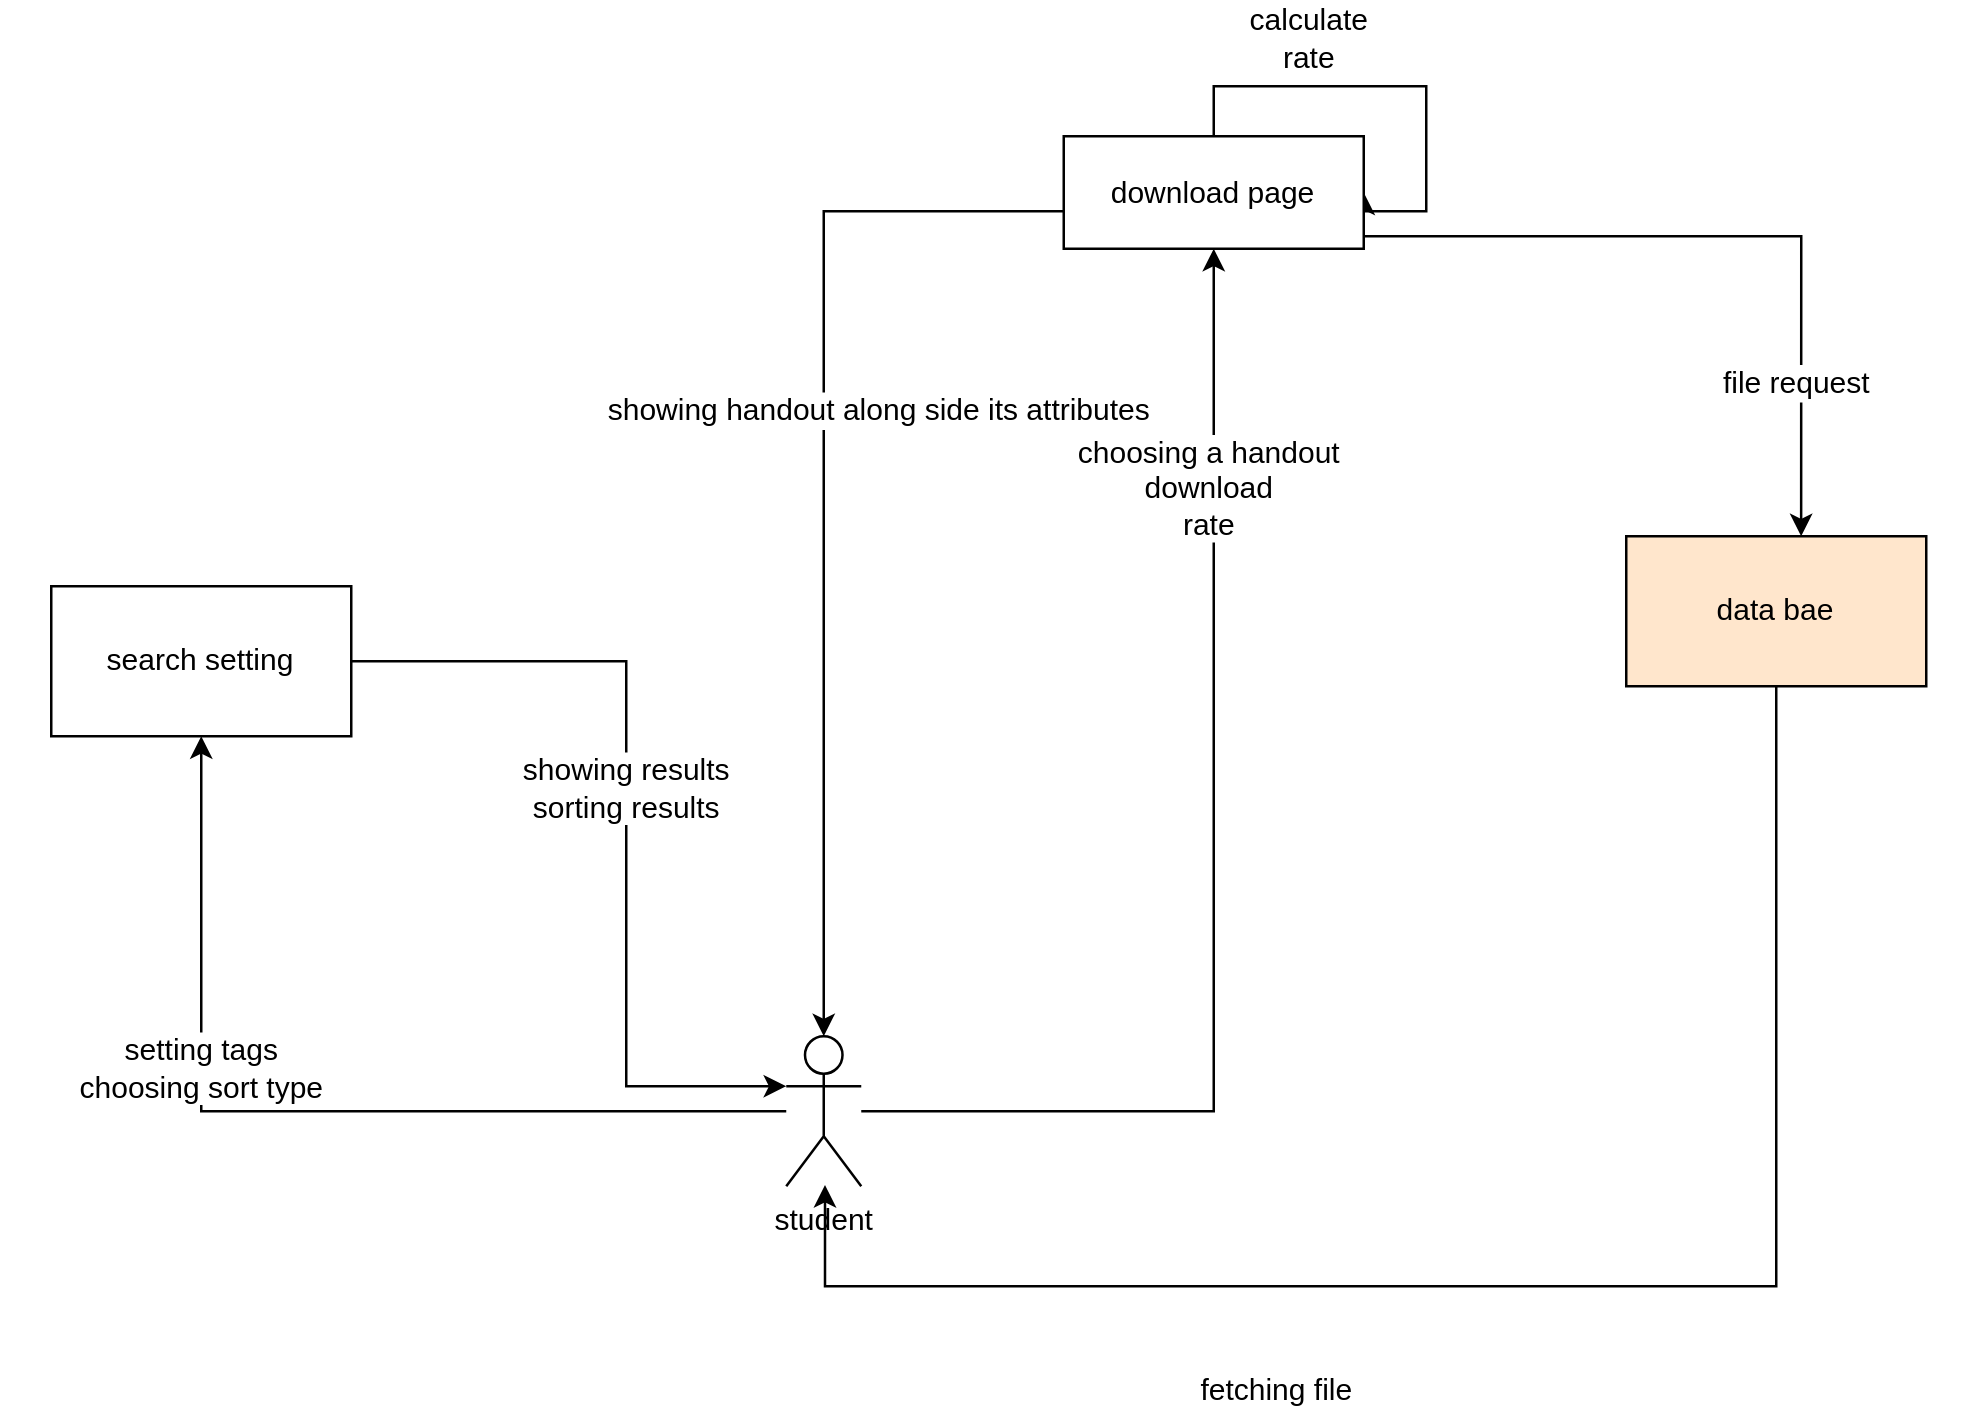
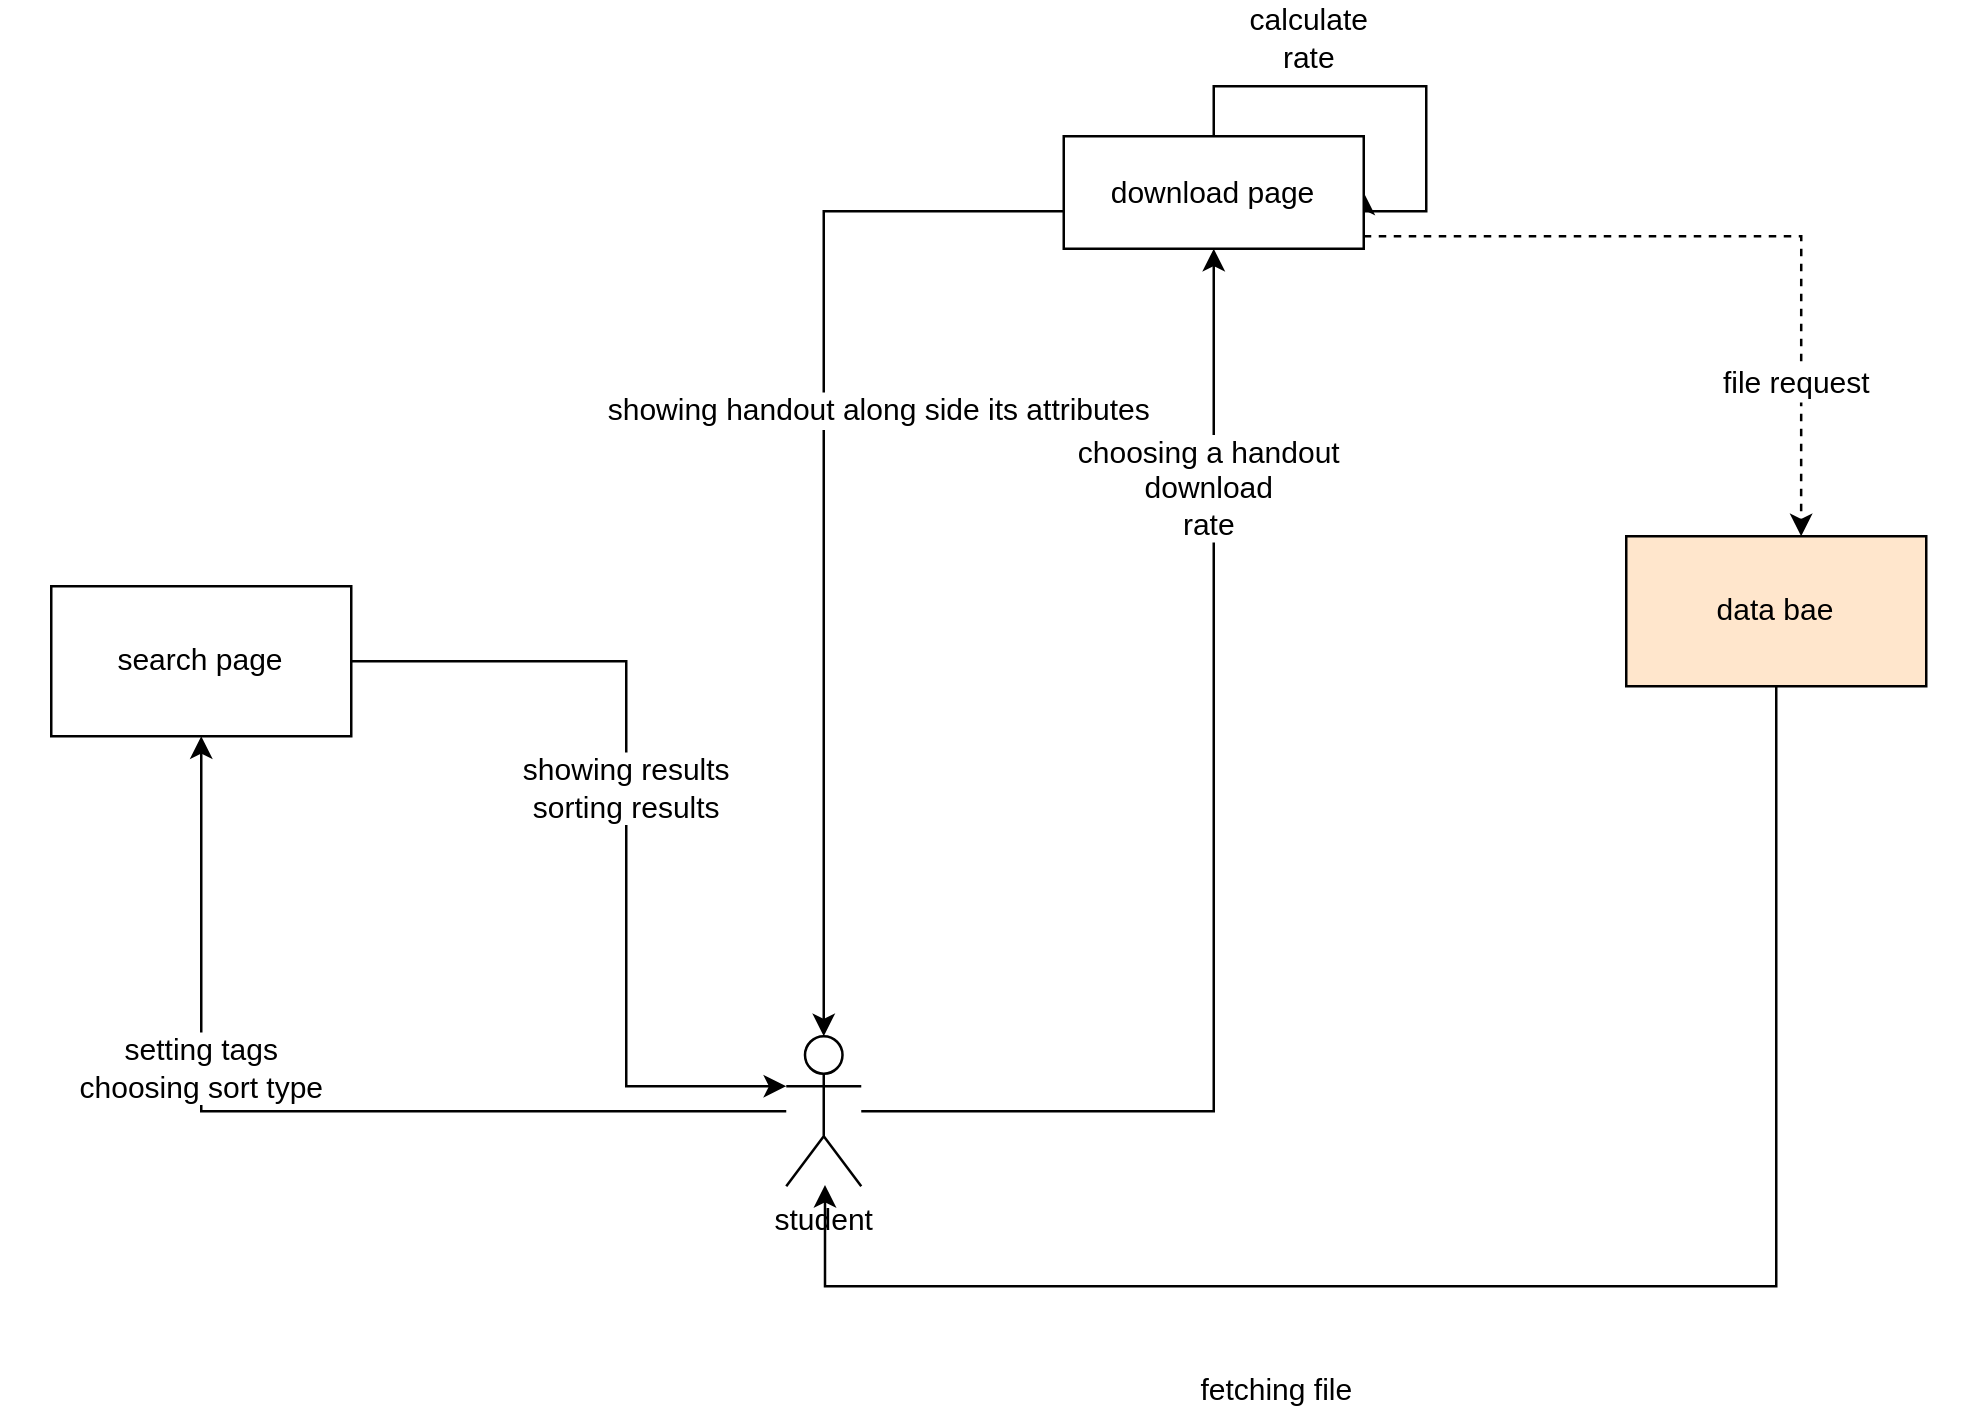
(1650, 236) -> (1650, 236)
(201, 661) -> (201, 661)
